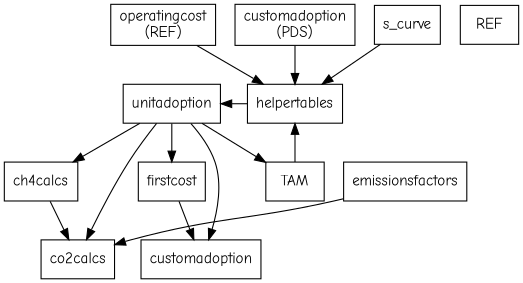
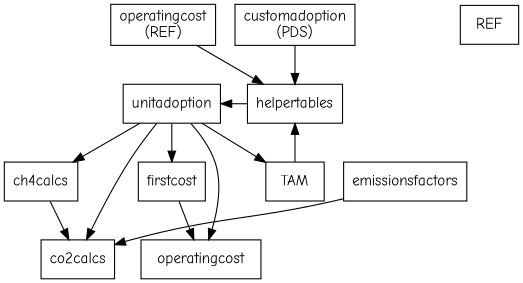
(407, 25) -> none
(201, 259) -> (201, 259)
